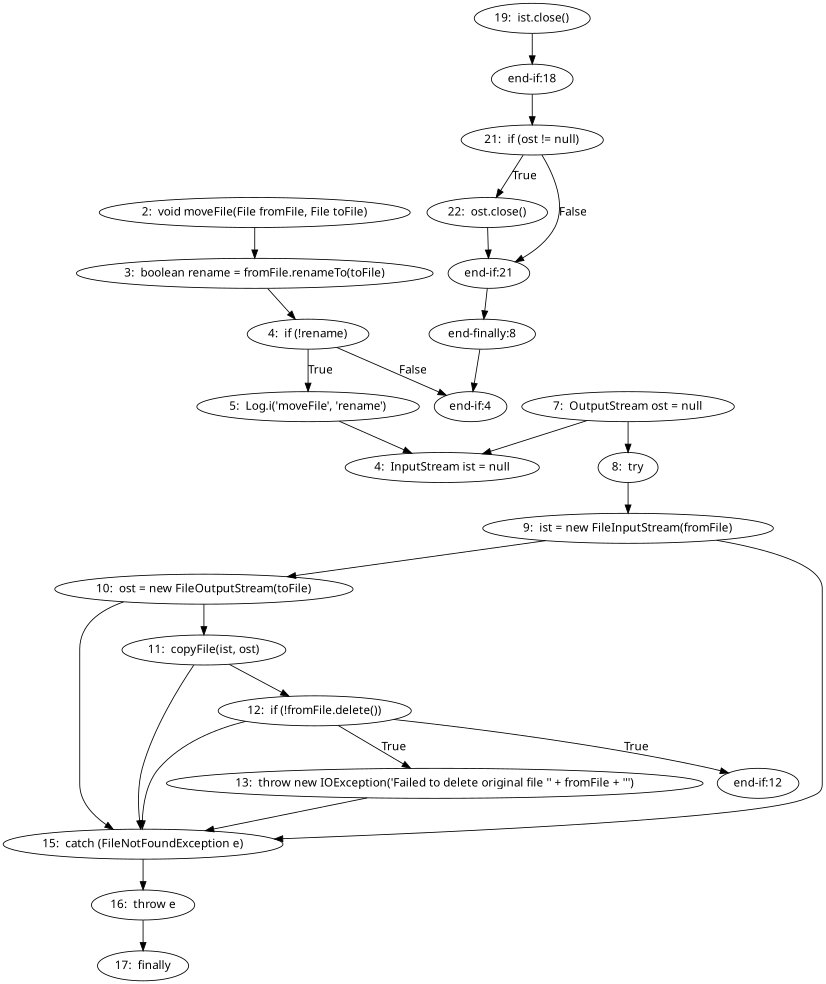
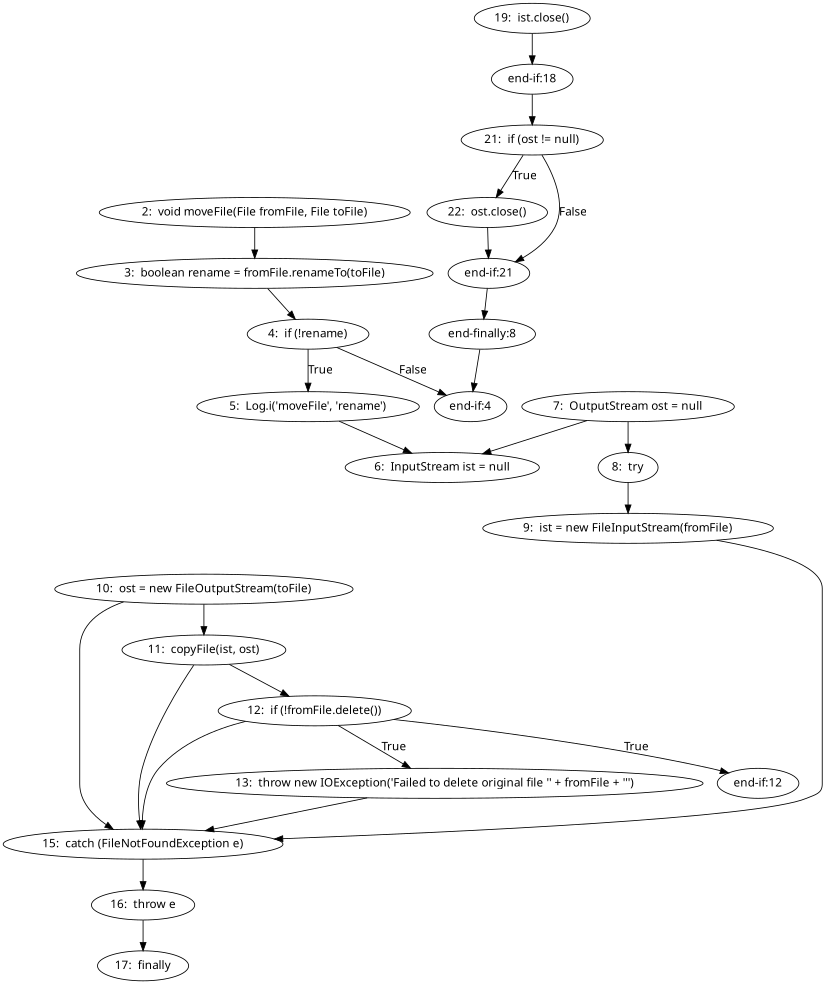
(442, 468) -> (442, 468)
(421, 558) -> none
